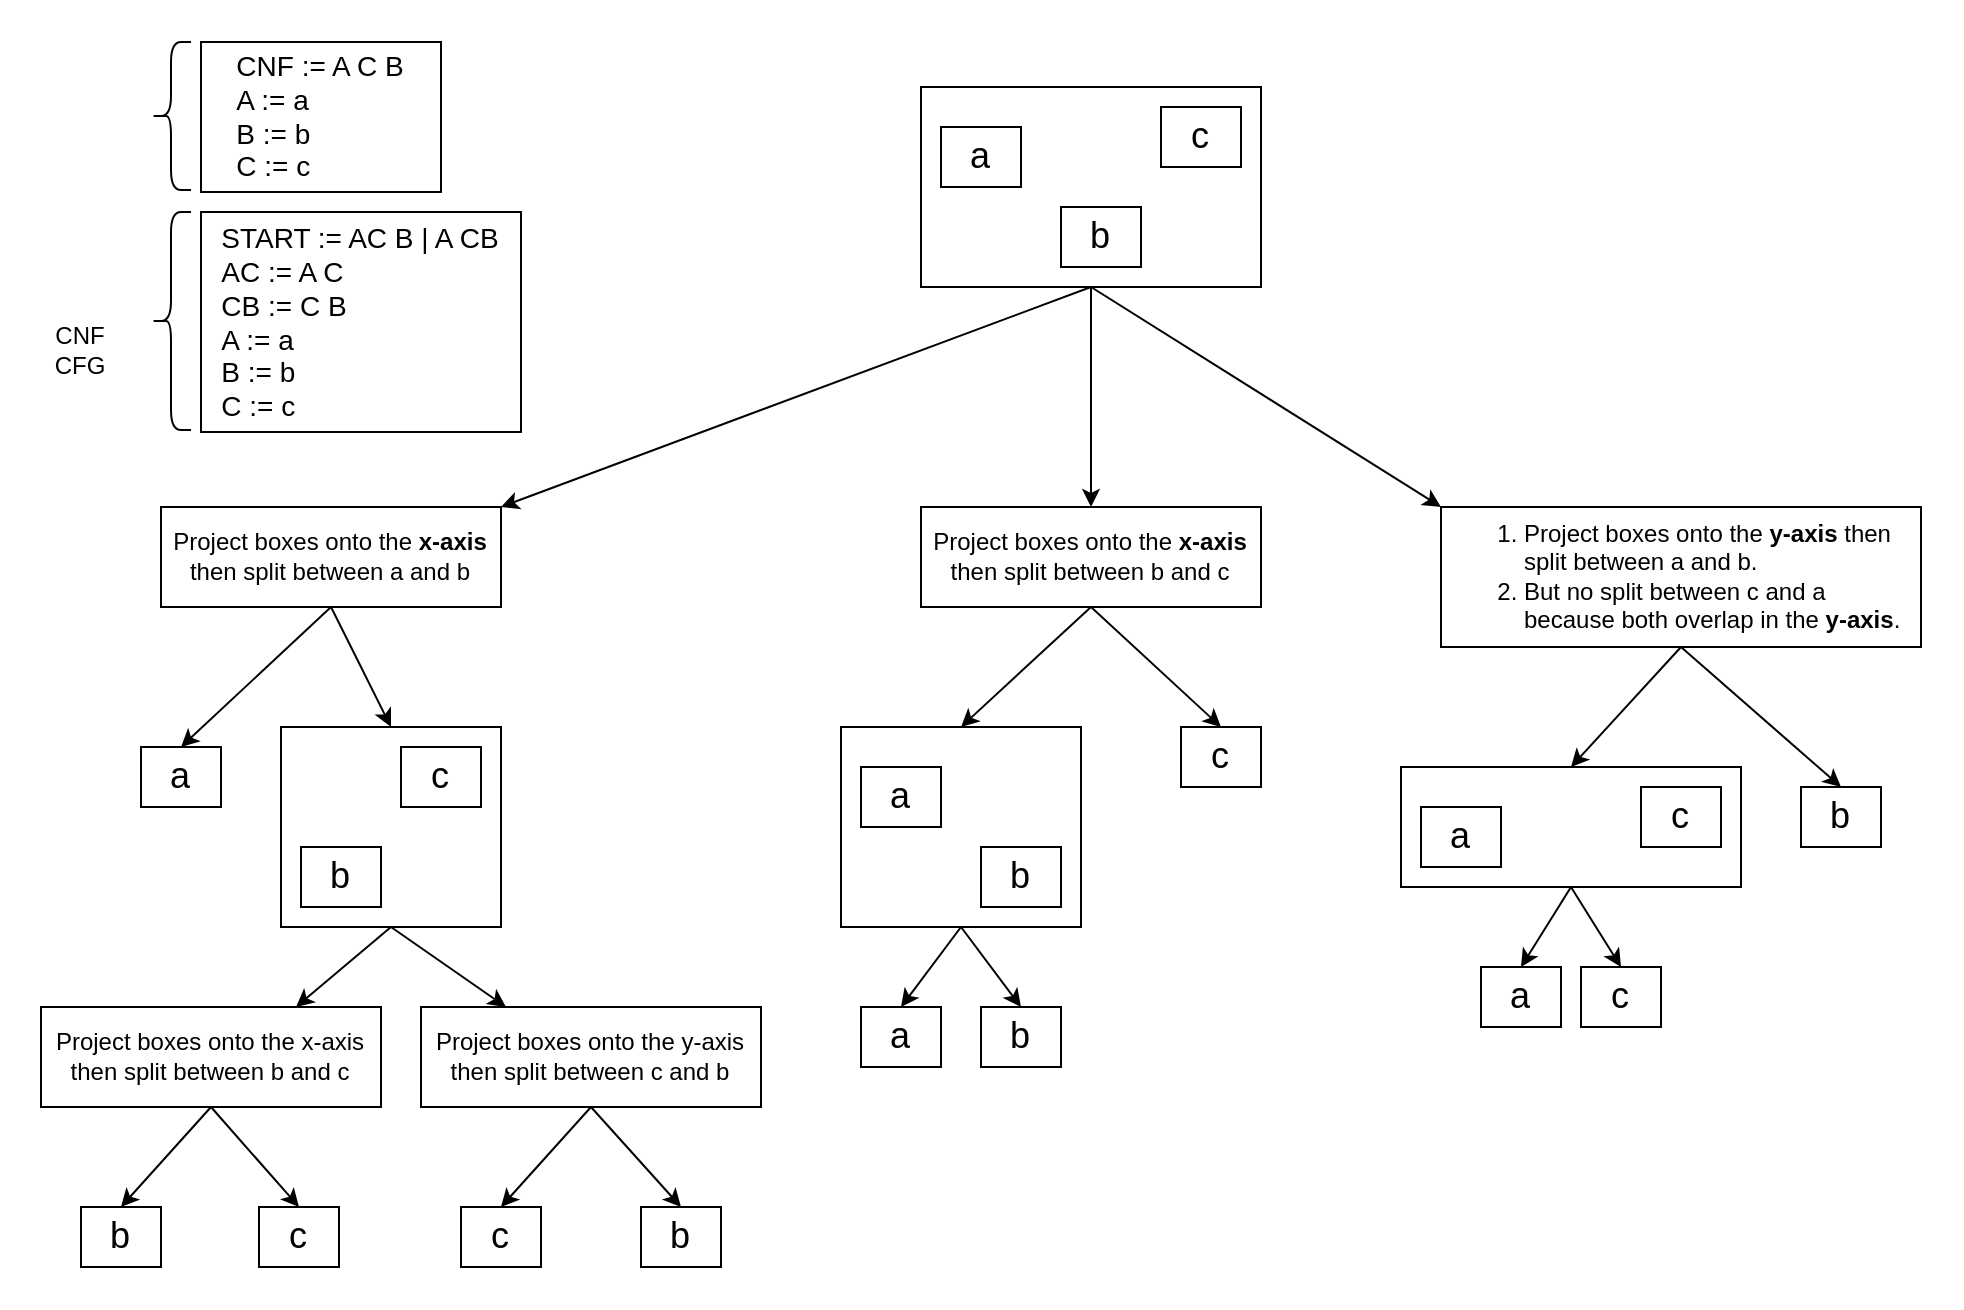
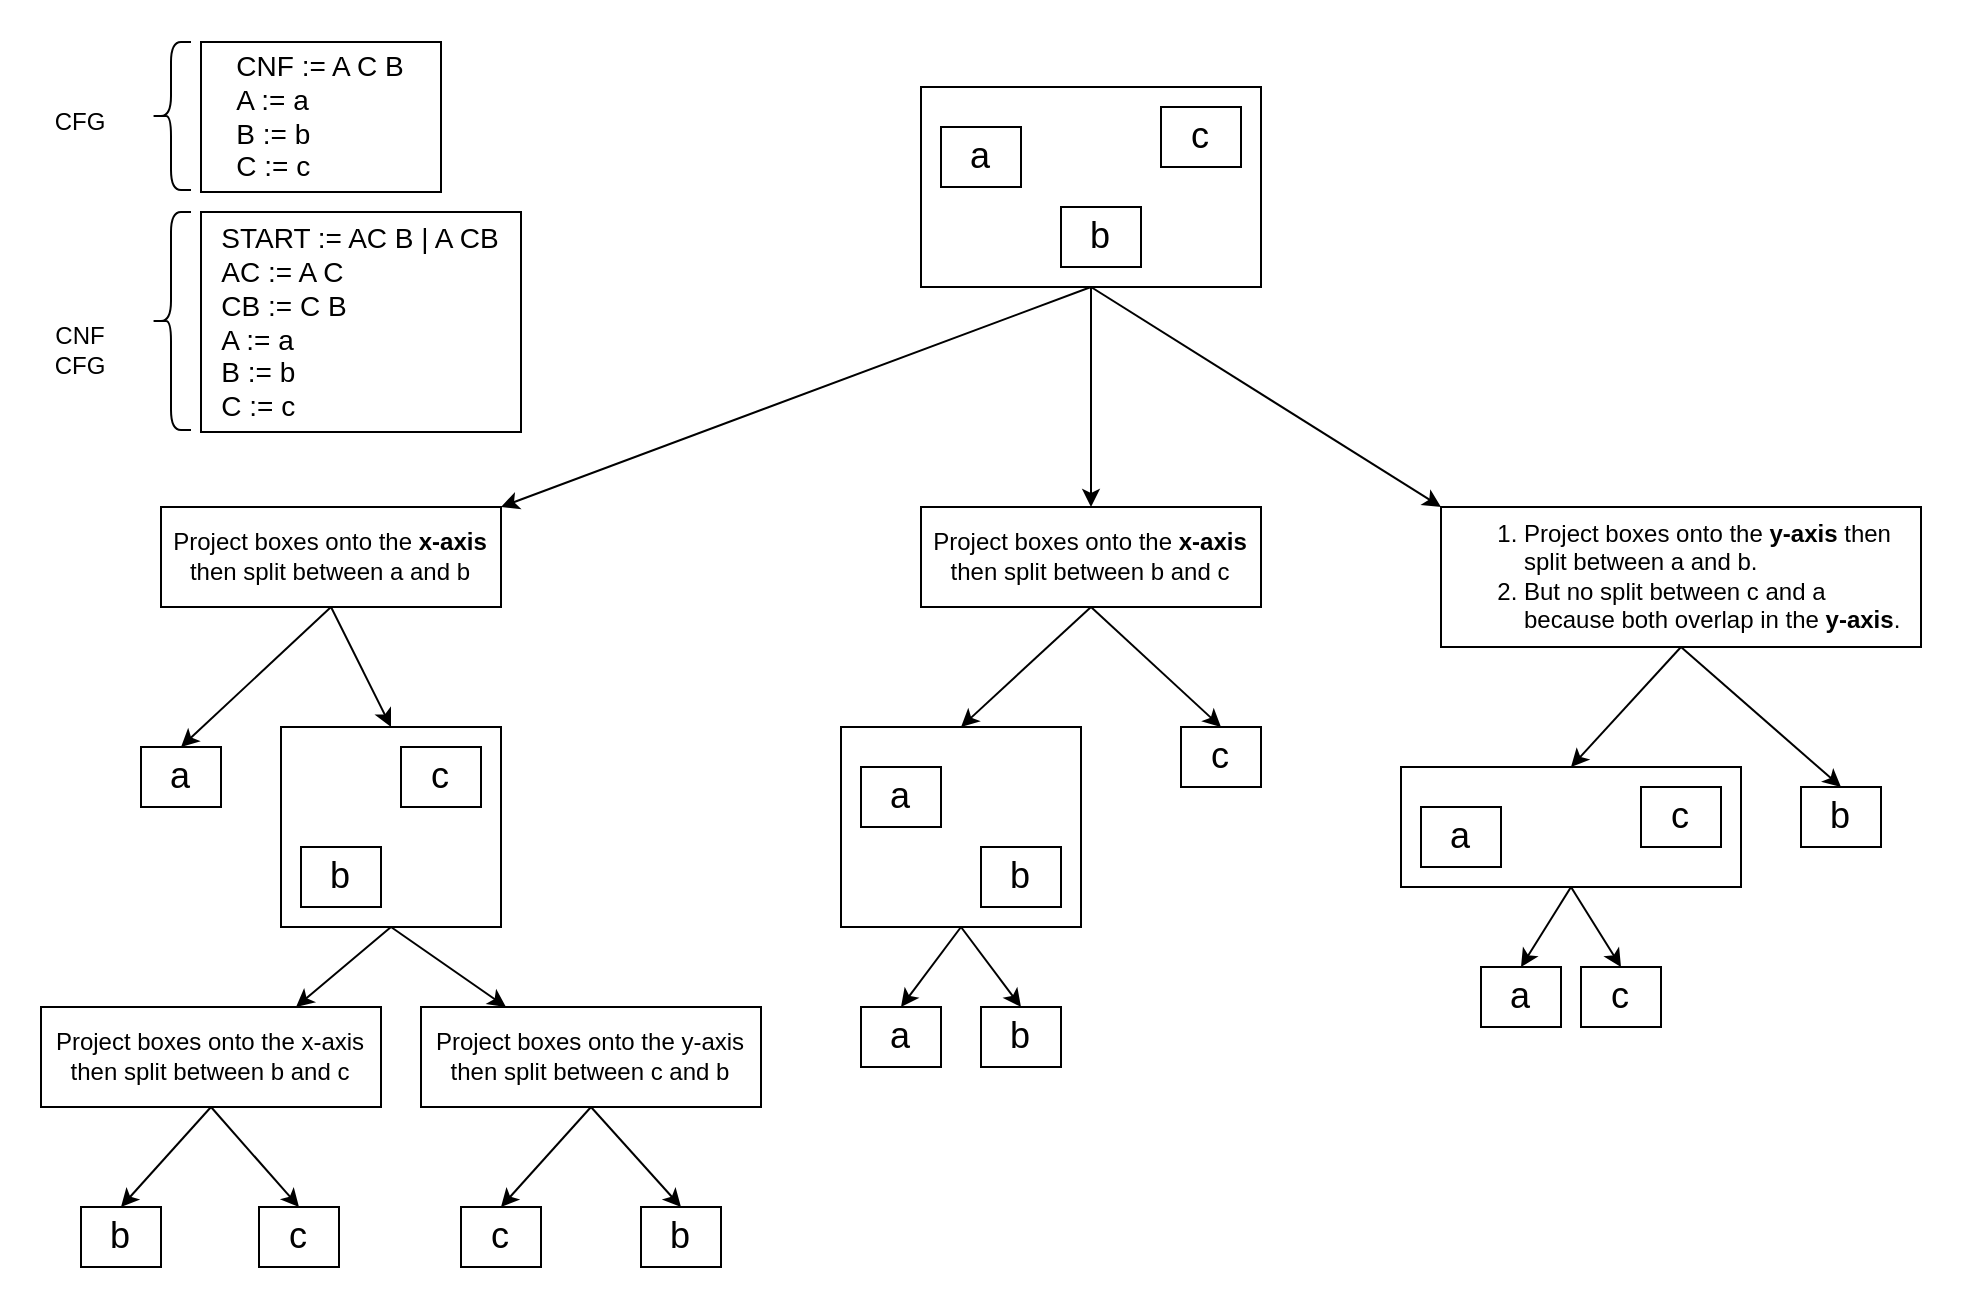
none -> (81, 122)
